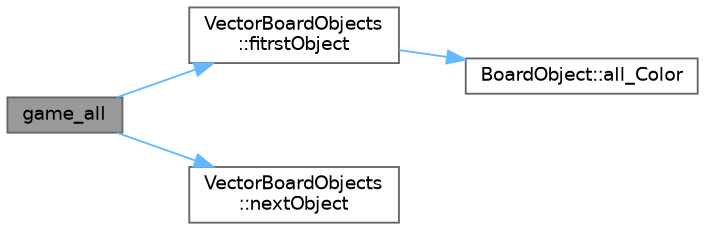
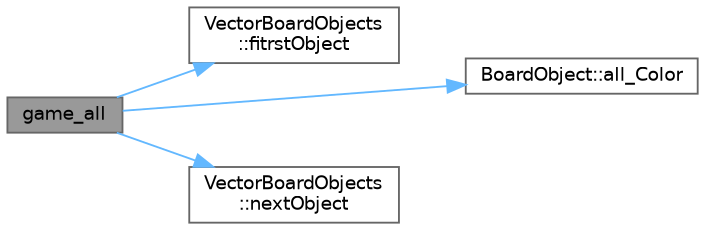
(423, 54) -> (285, 98)
